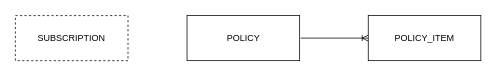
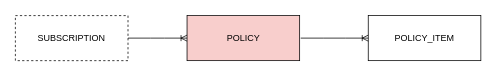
none -> (157, 38)
(243, 38) -> (243, 38)
